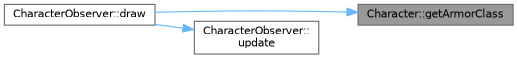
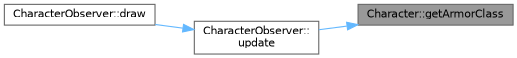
(251, 11) -> (333, 28)
